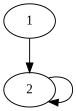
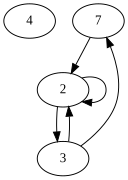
none -> (30, 21)
(30, 21) -> (98, 21)
none -> (63, 159)
